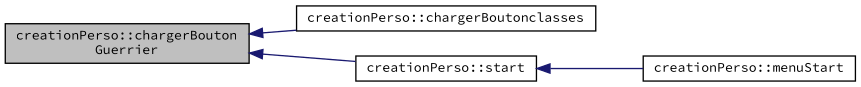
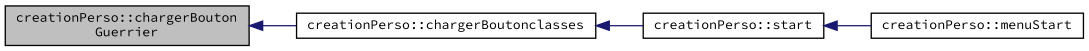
(309, 58) -> (626, 26)
